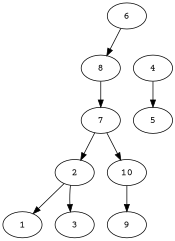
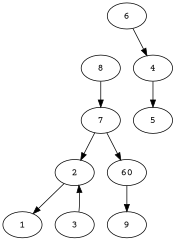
(115, 39) -> (138, 39)
(127, 173) -> (127, 173)
(70, 195) -> (80, 202)
